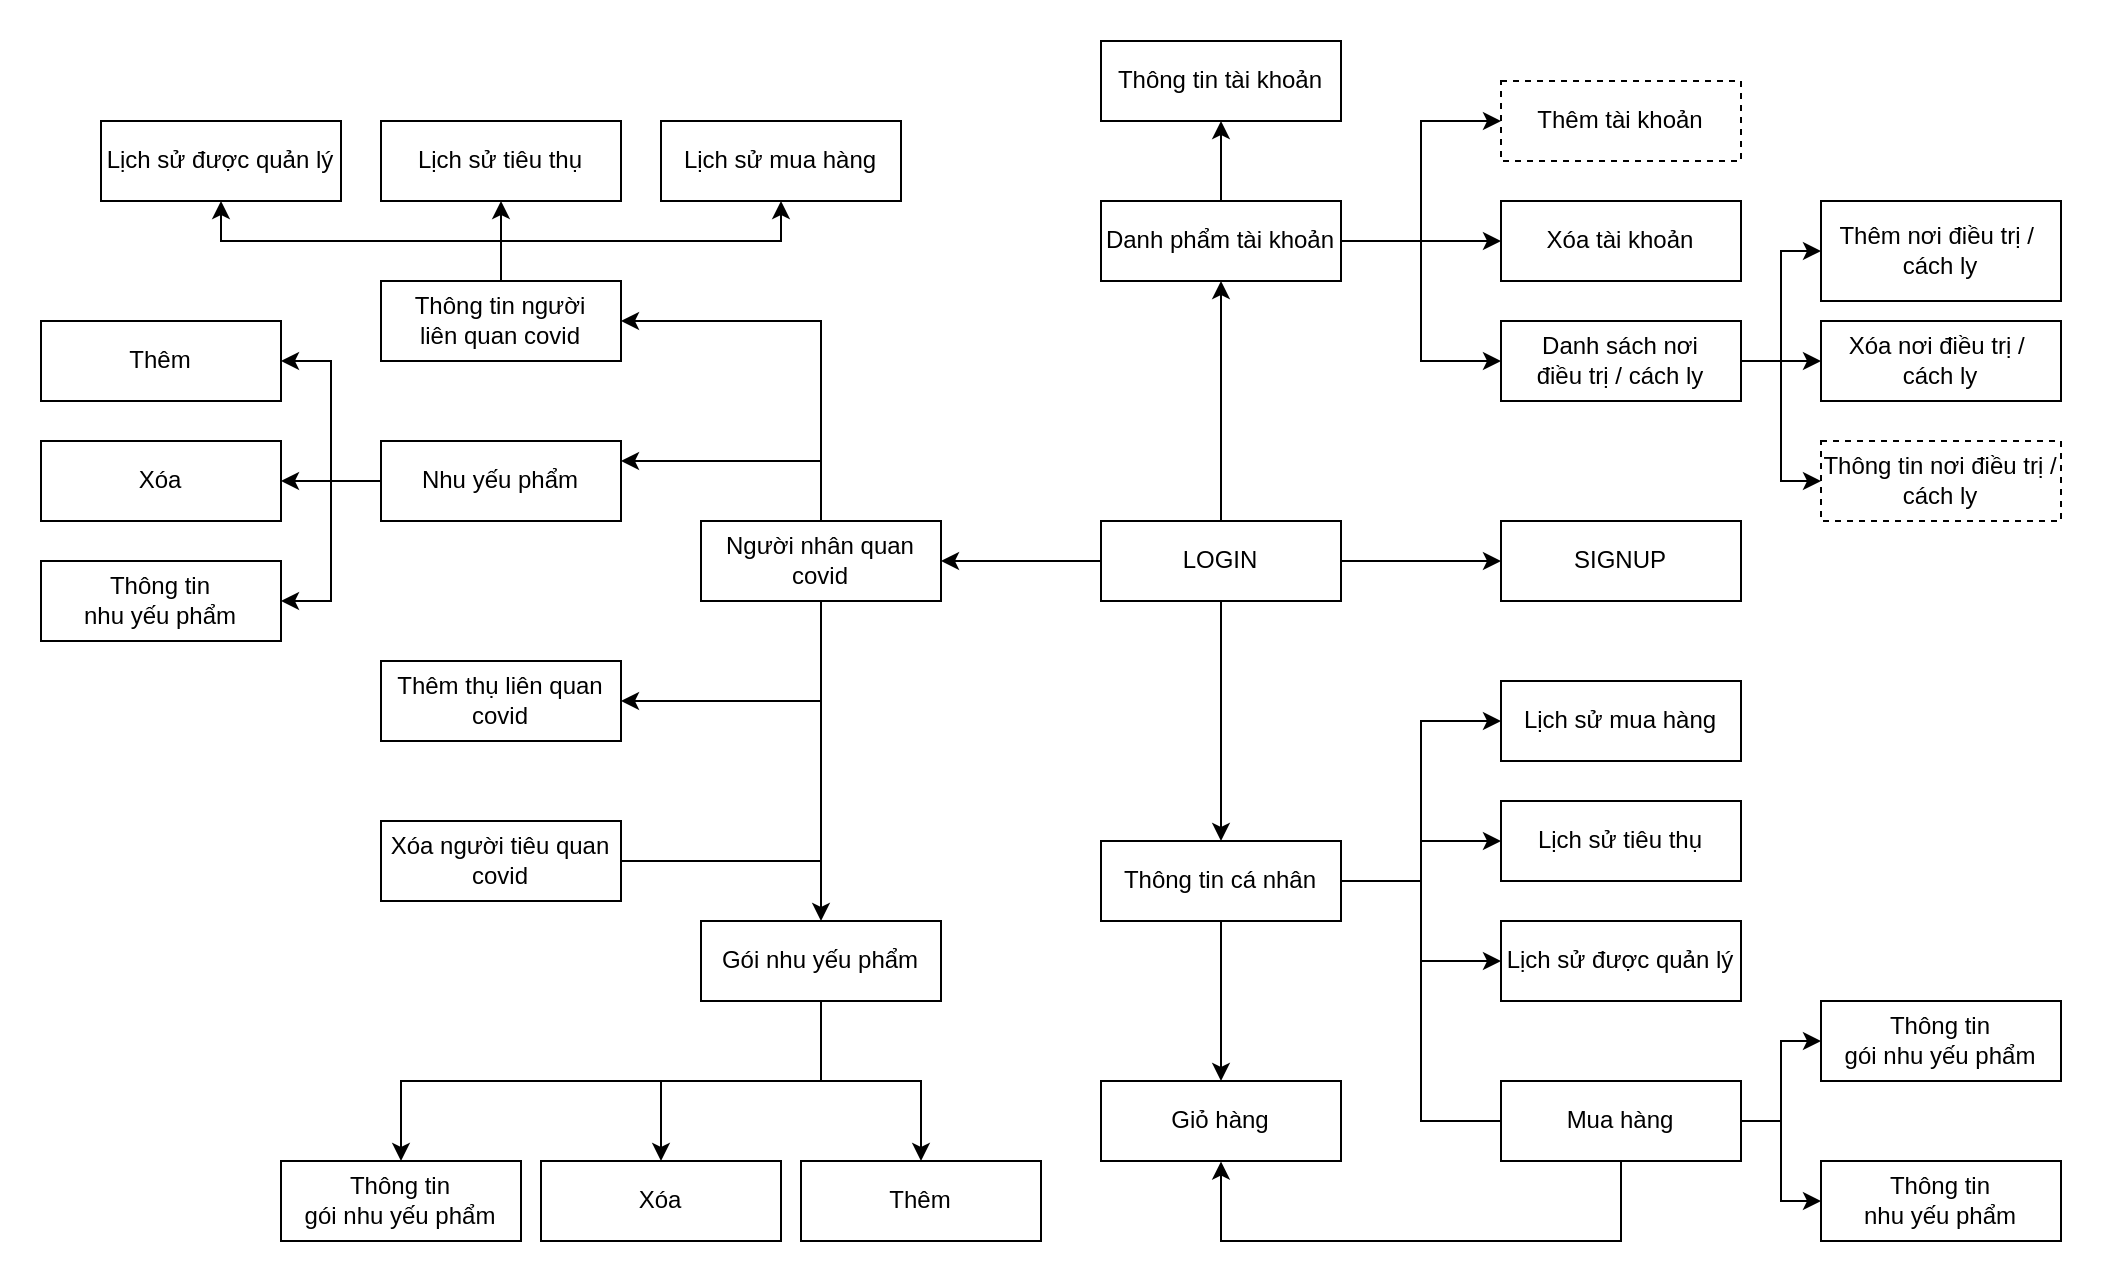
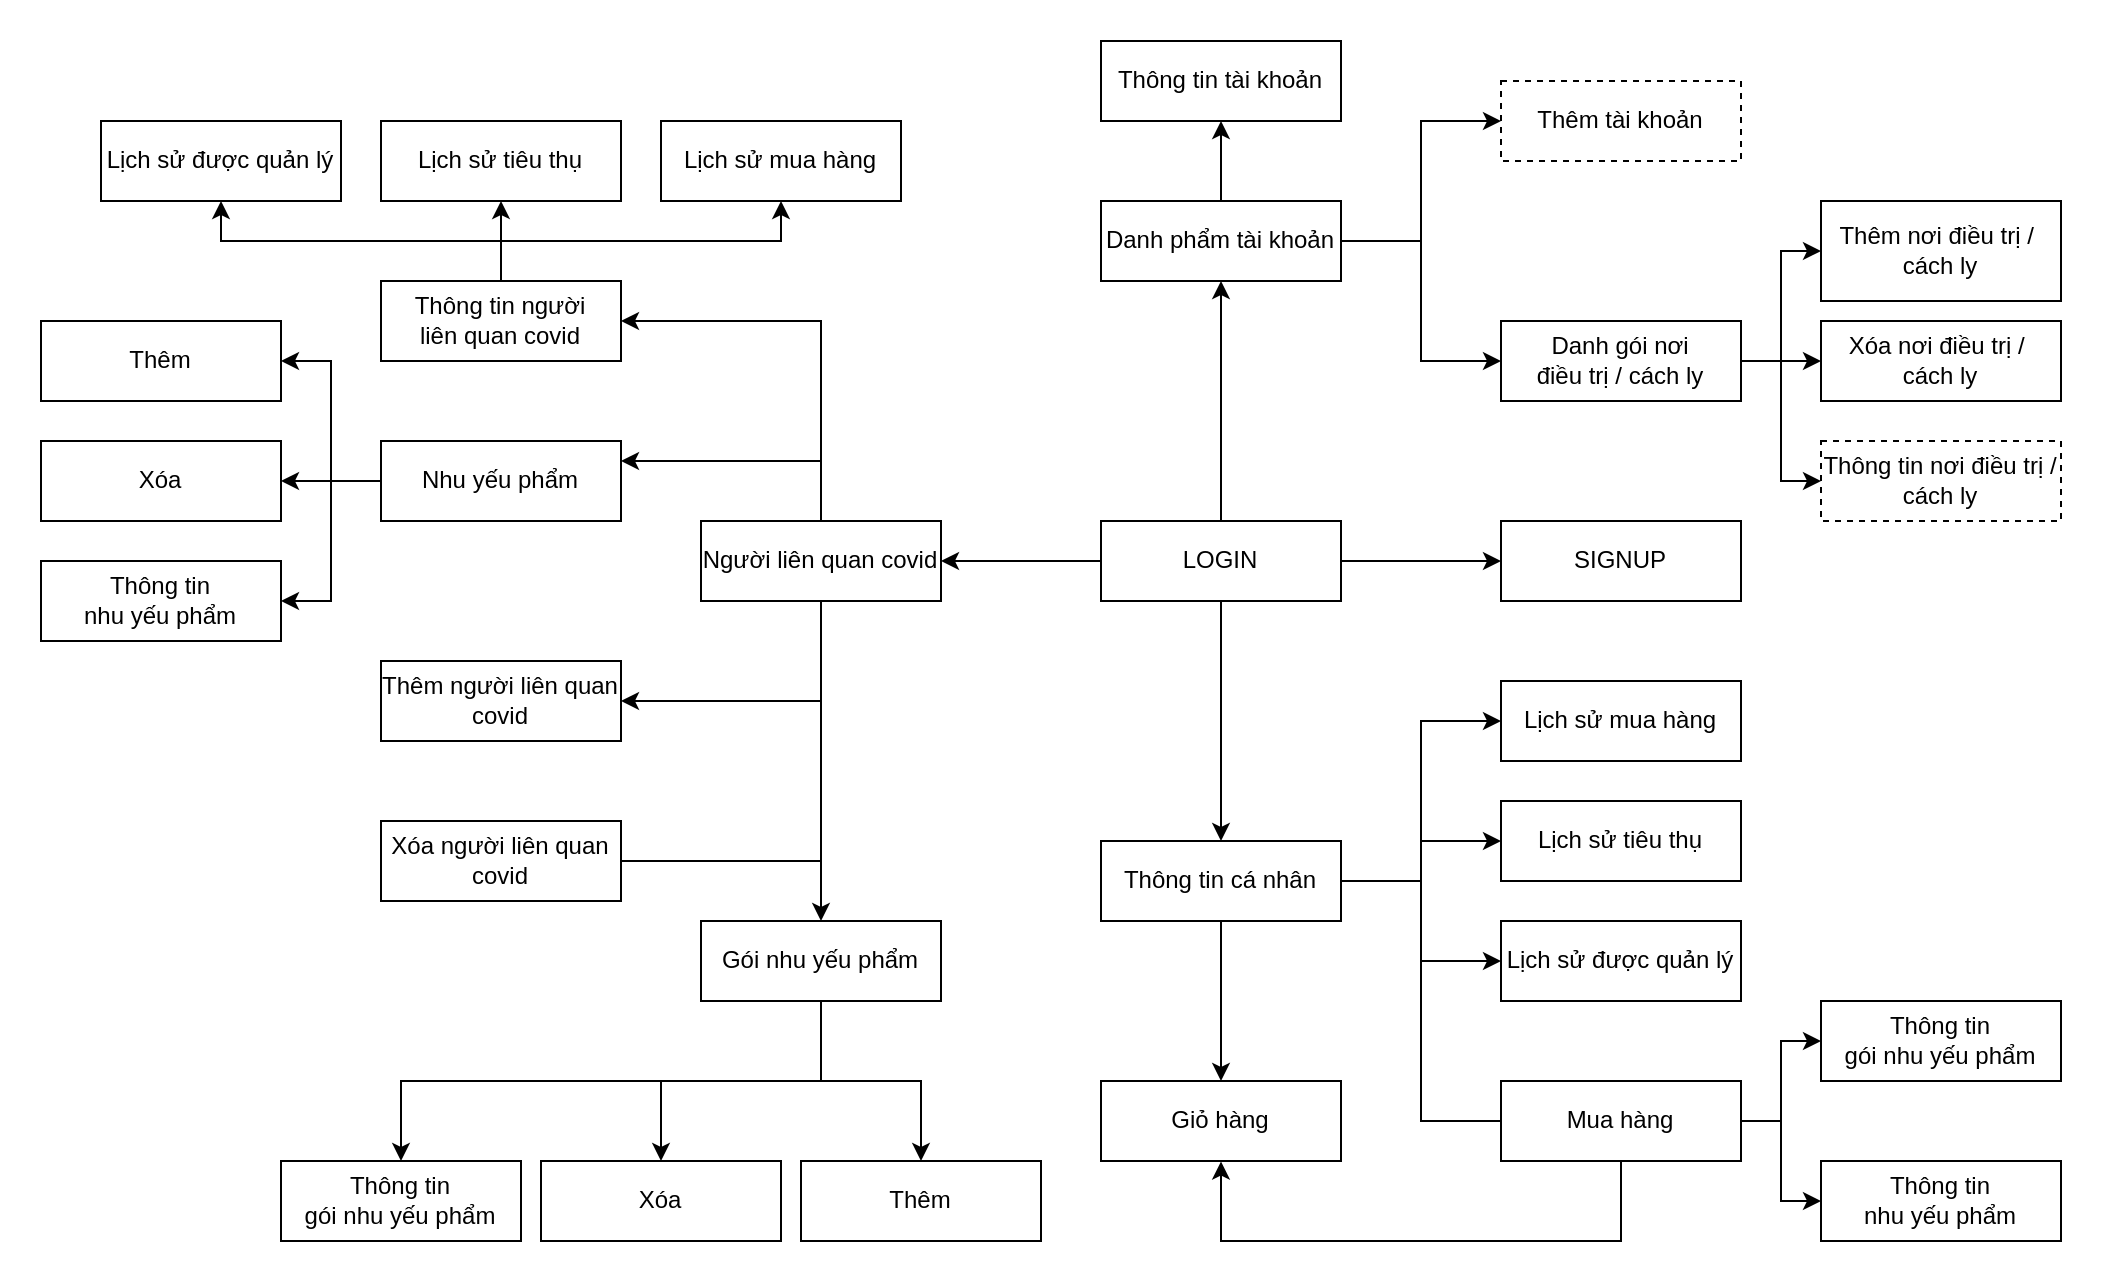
(1456, 241) -> none
(1621, 241) -> none
(1621, 361) -> (1621, 361)
(821, 561) -> (821, 561)
(501, 701) -> (501, 701)
(501, 861) -> (501, 861)
